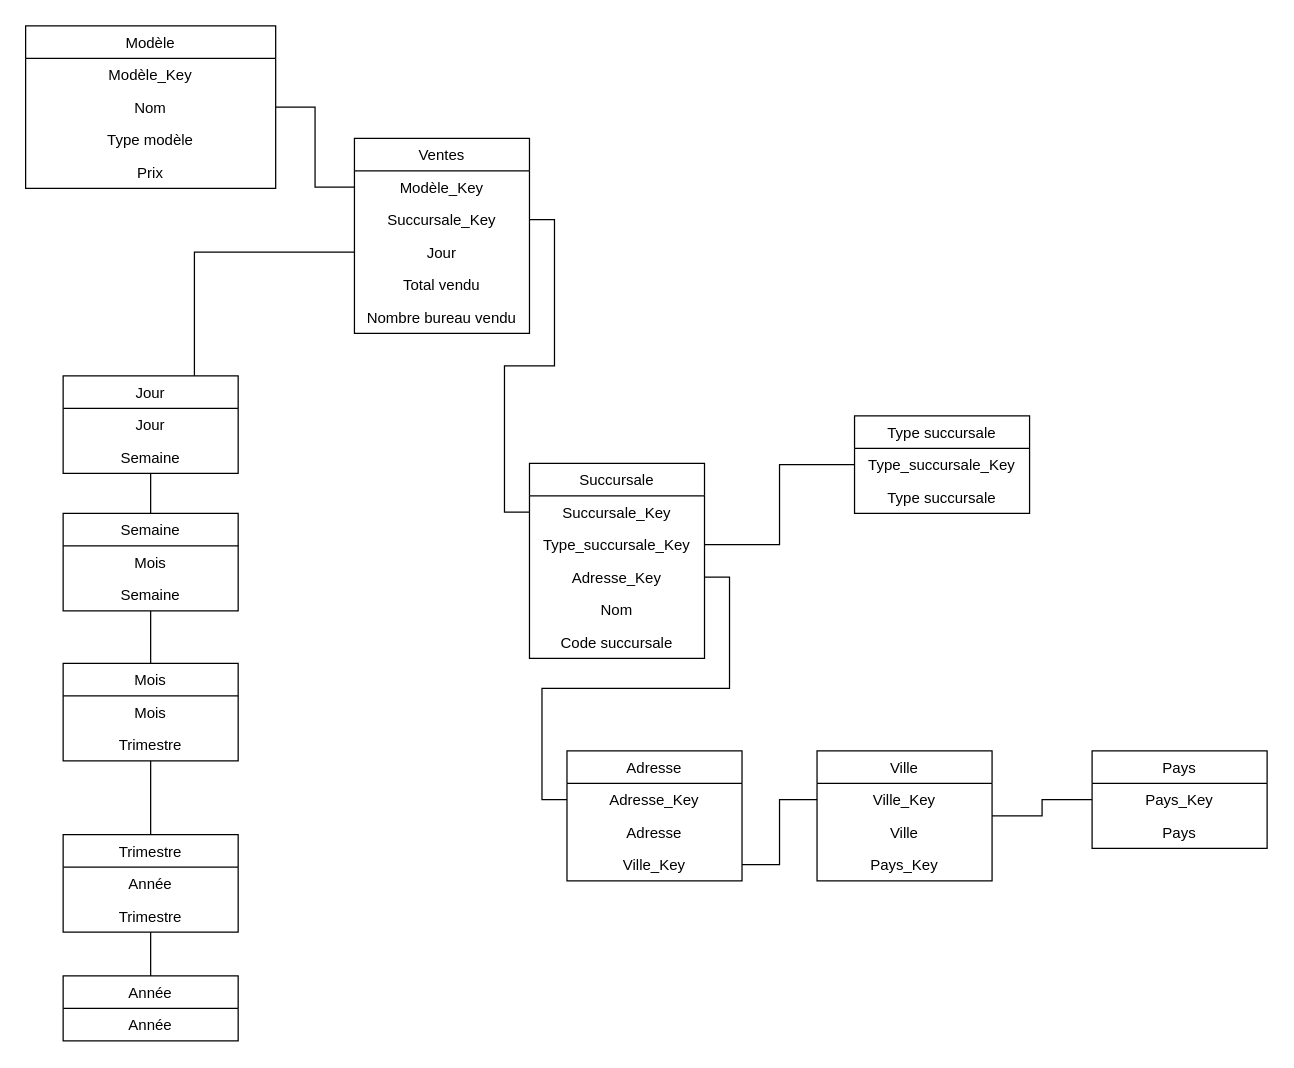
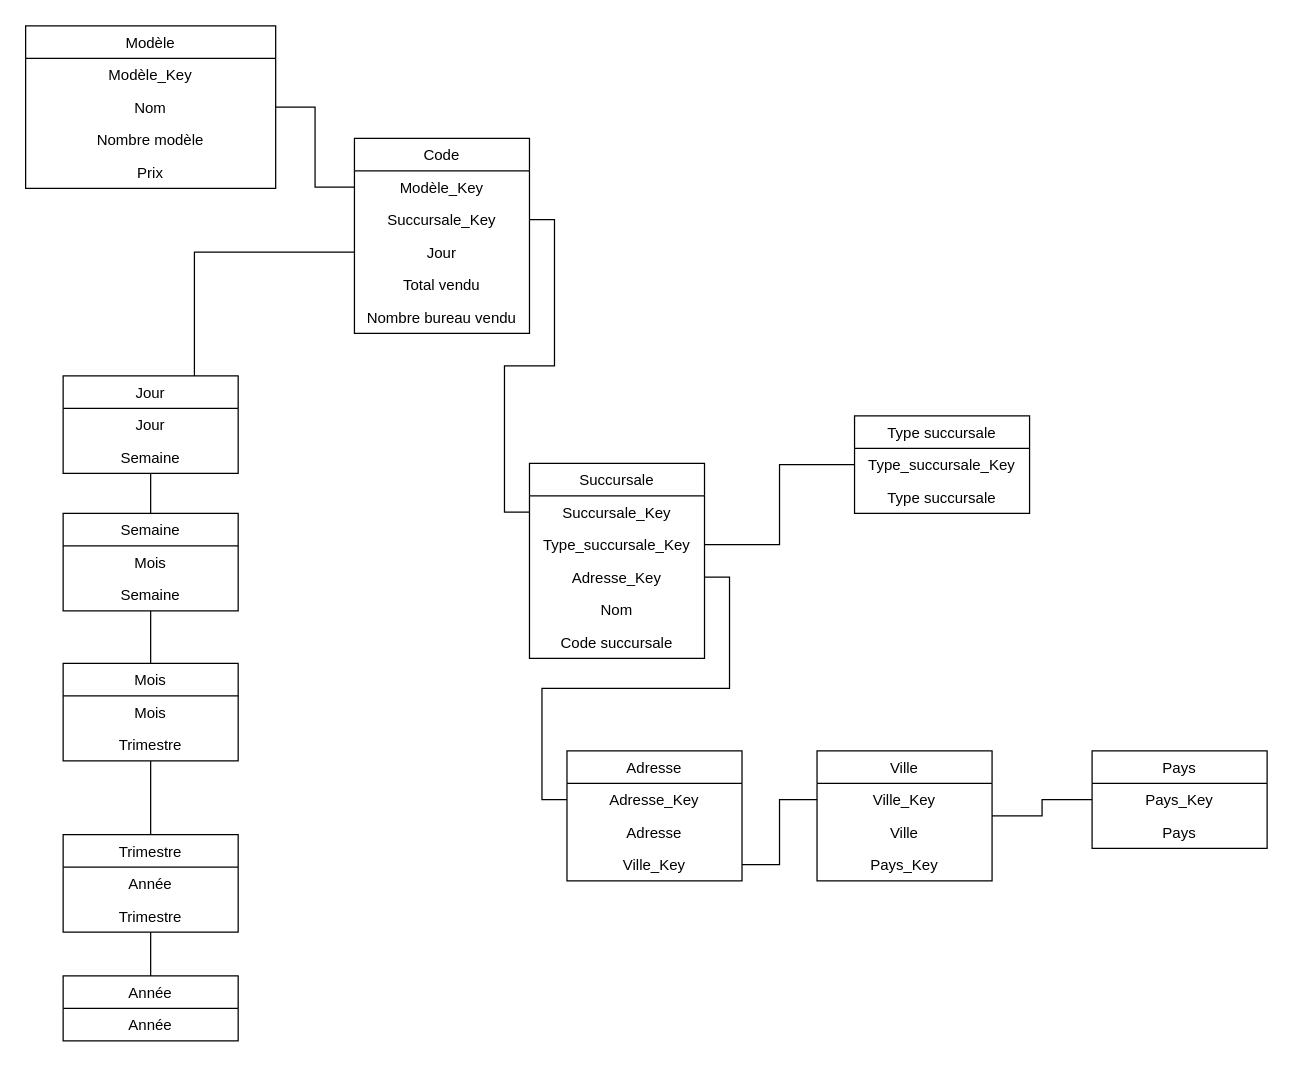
(150, 140) -> (150, 140)
(441, 155) -> (441, 155)
